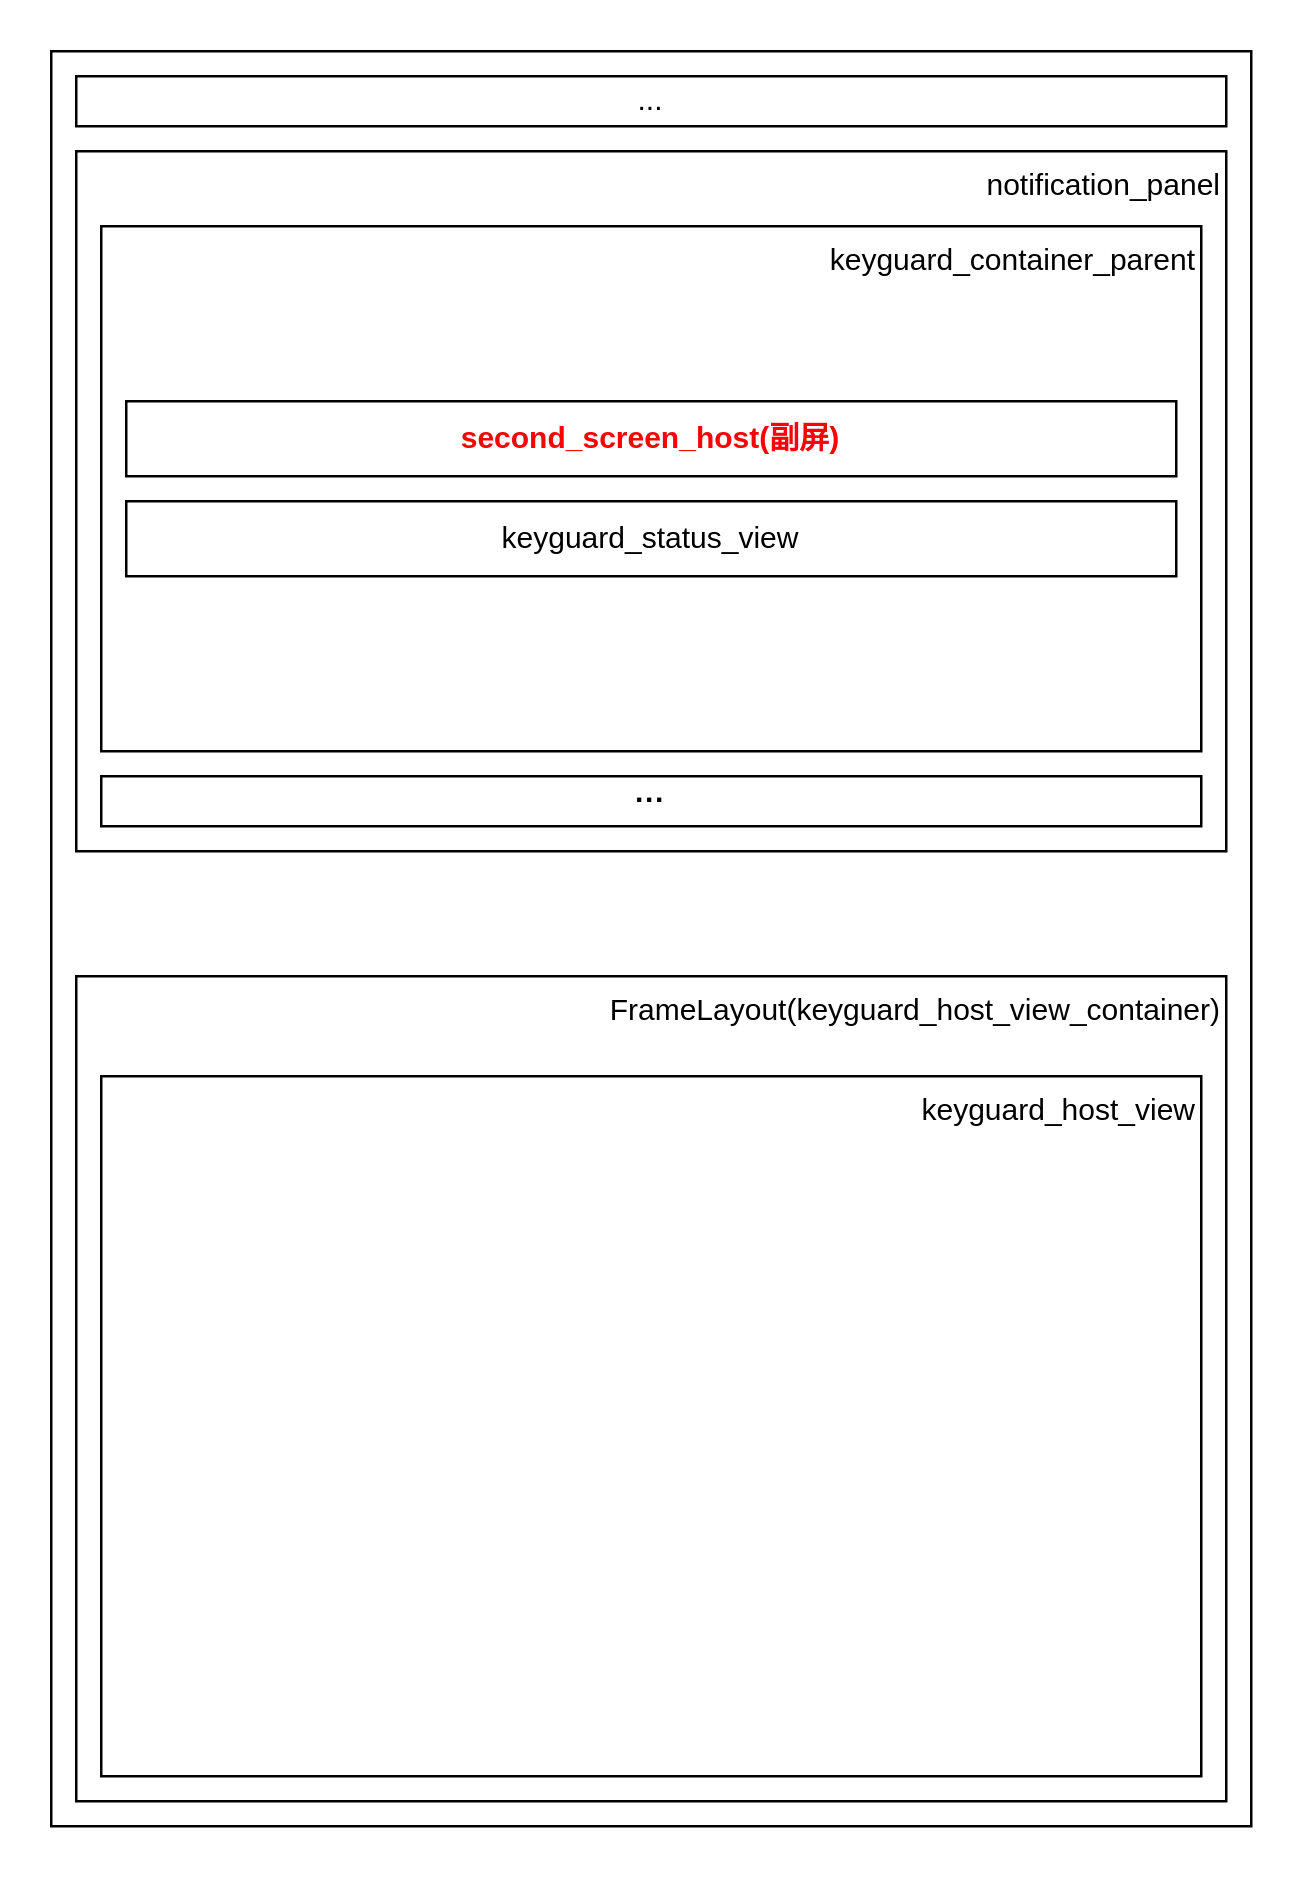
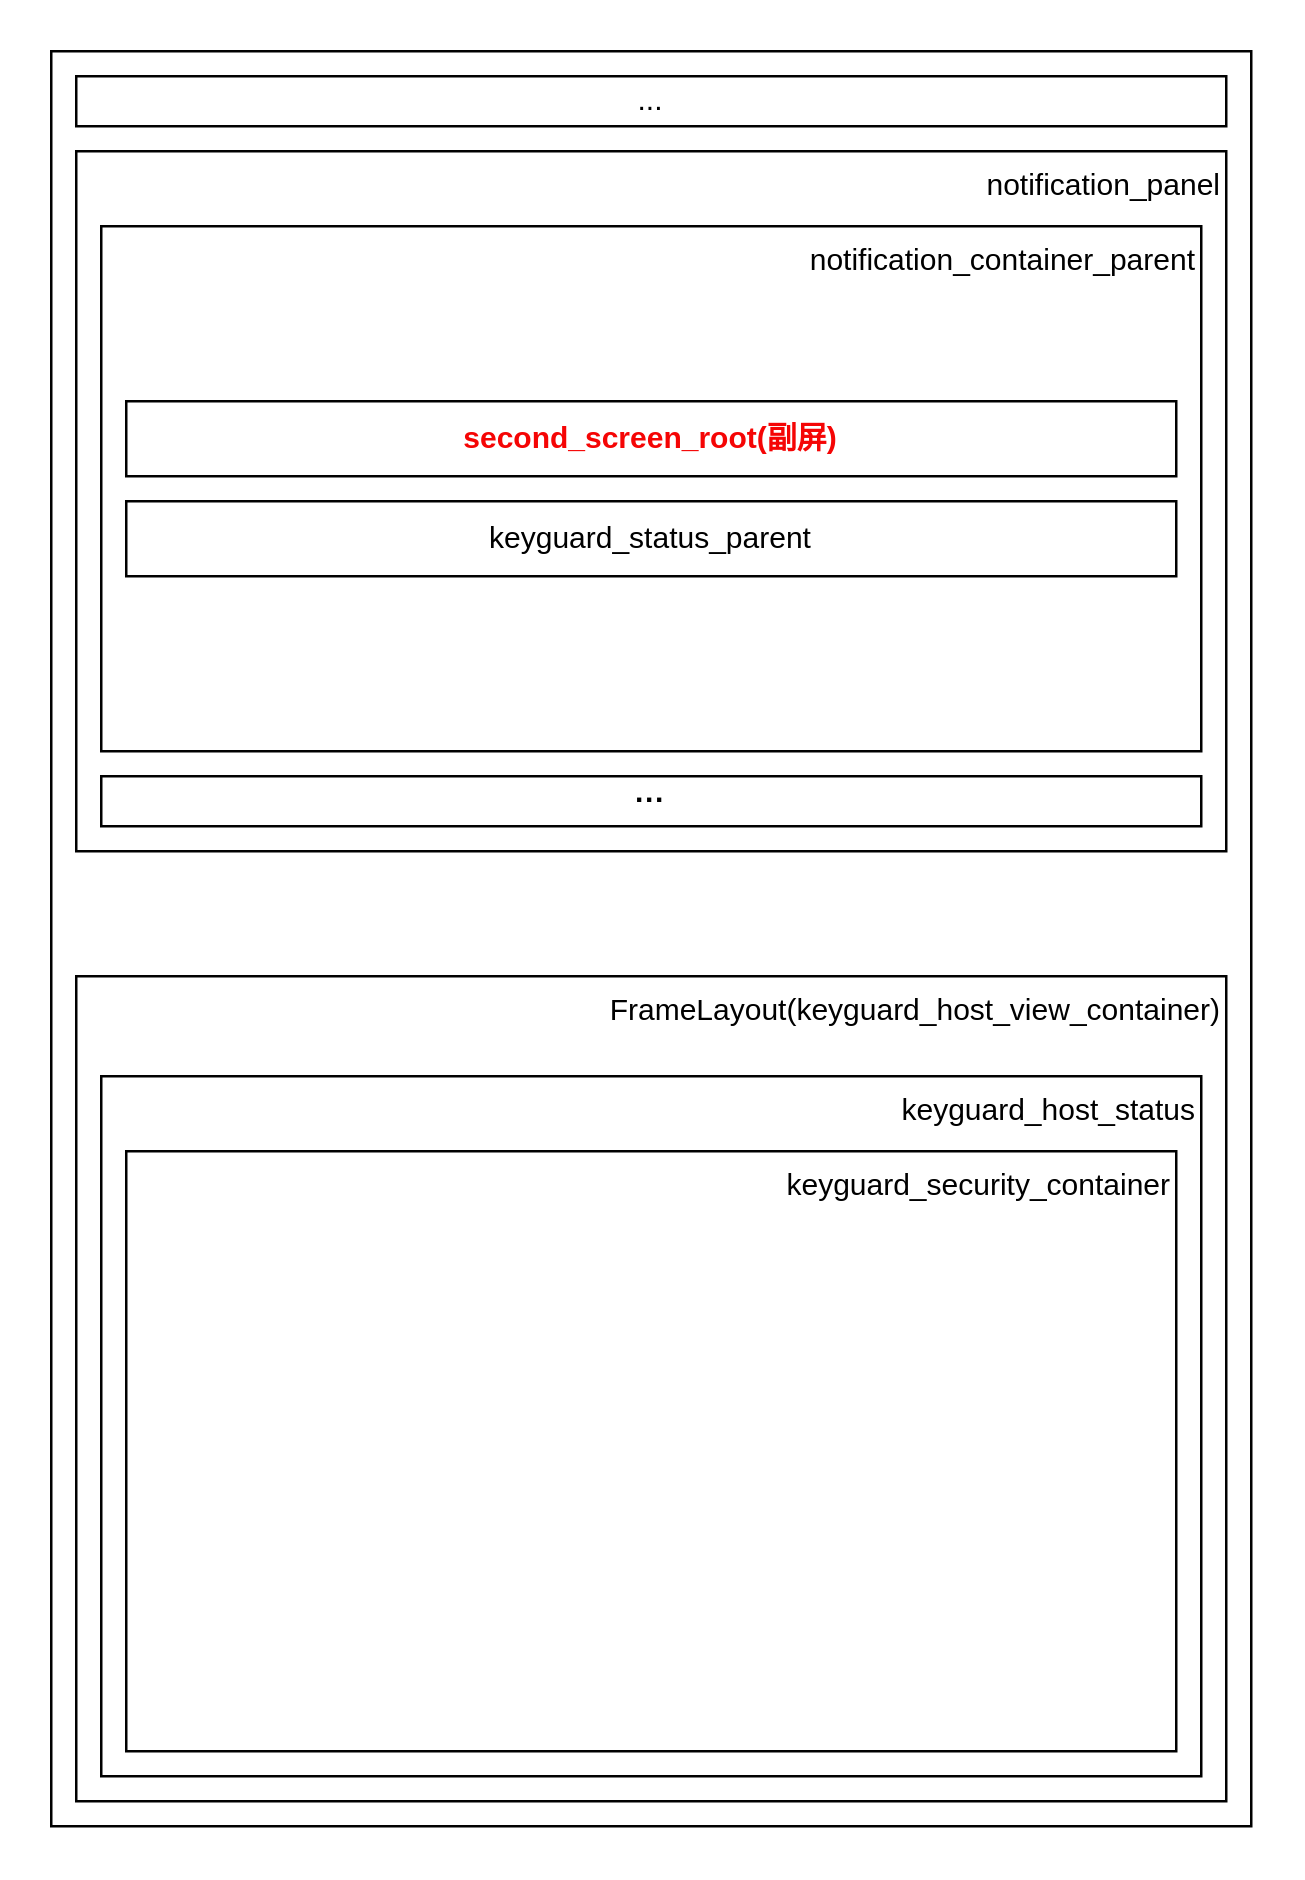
(990, 262) -> (968, 262)
(651, 439) -> (651, 439)
(651, 539) -> (651, 539)
(1049, 1112) -> (1028, 1112)
none -> (651, 1451)
